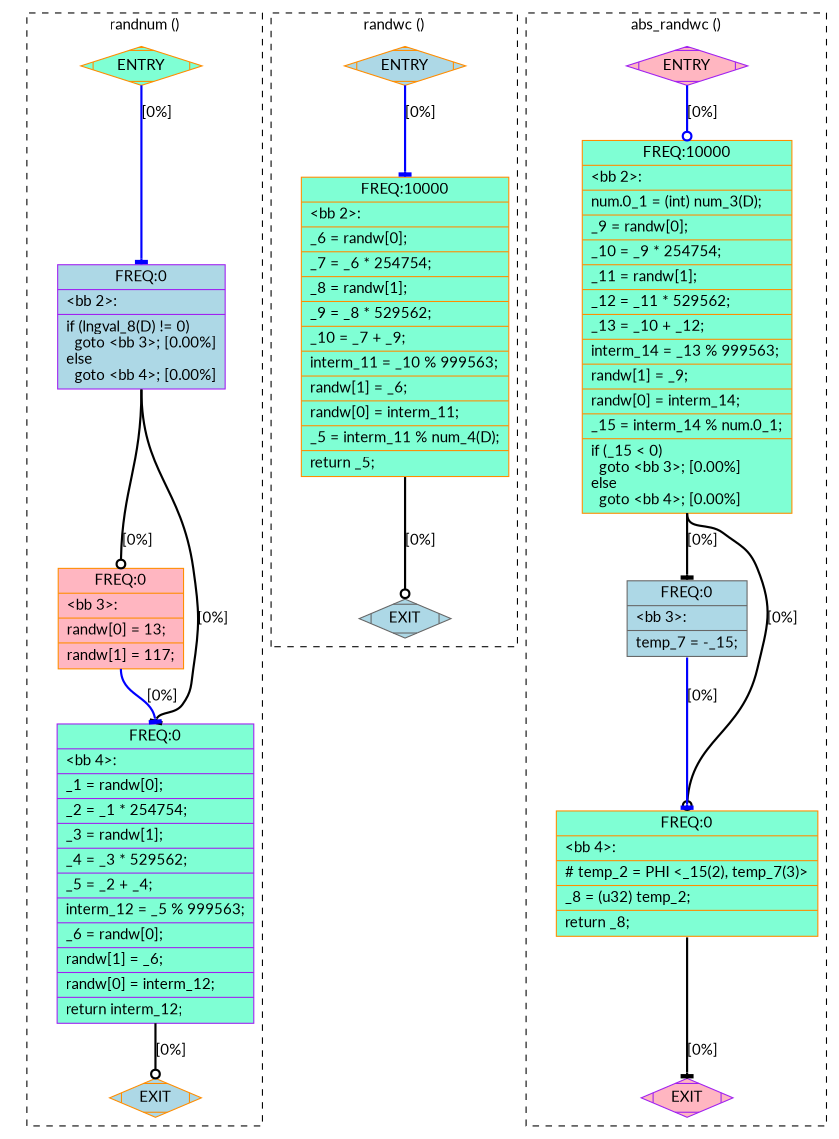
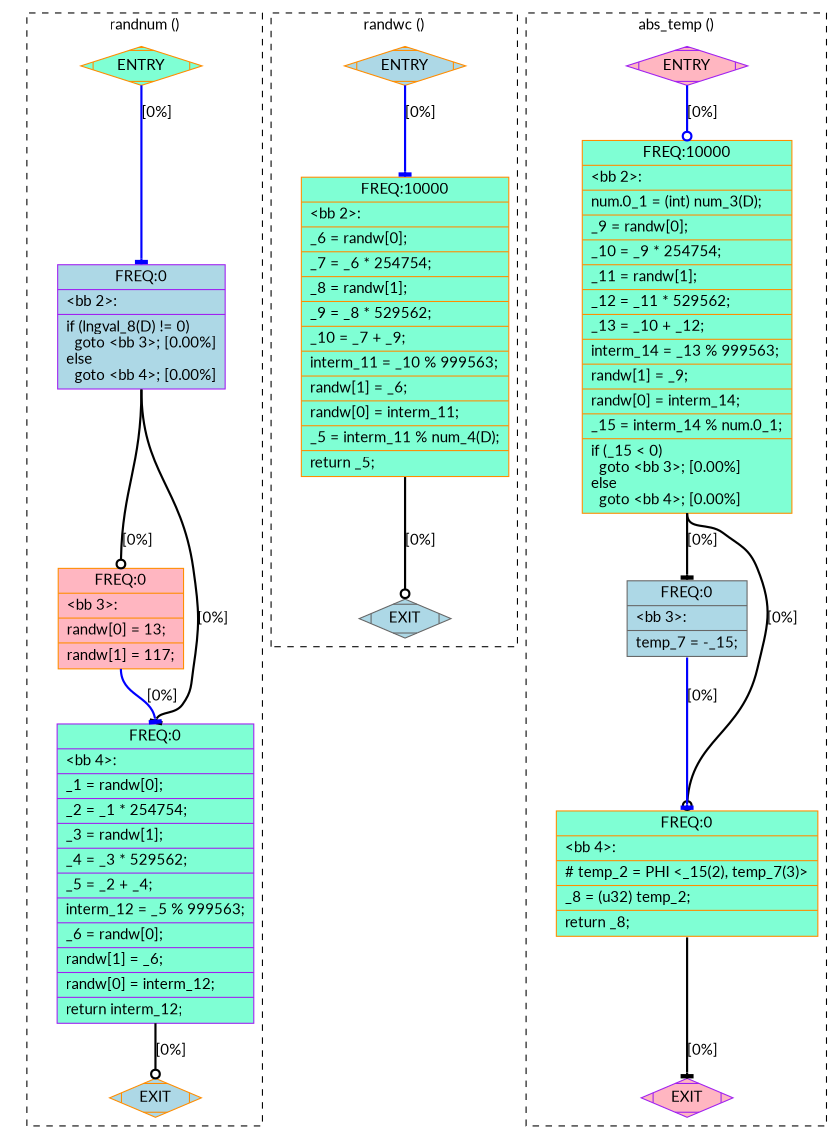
(676, 25) -> (676, 25)
